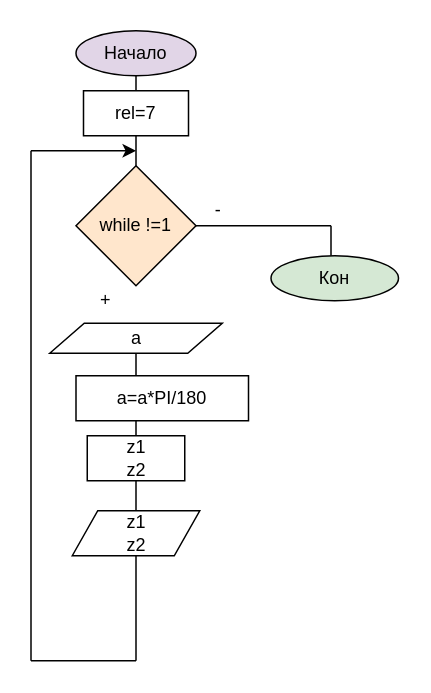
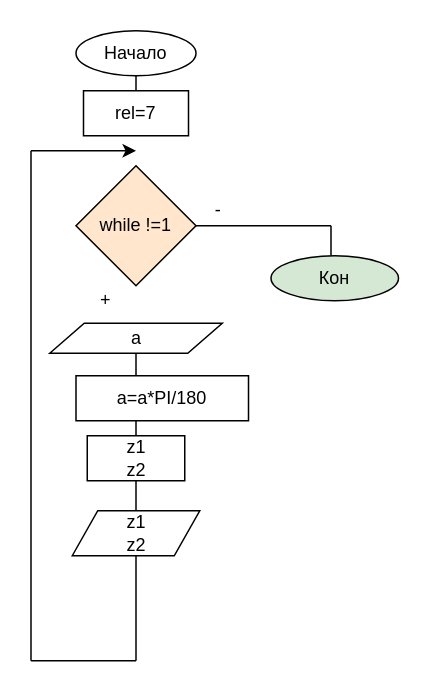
(136, 53) -> (136, 53)
(136, 151) -> none
